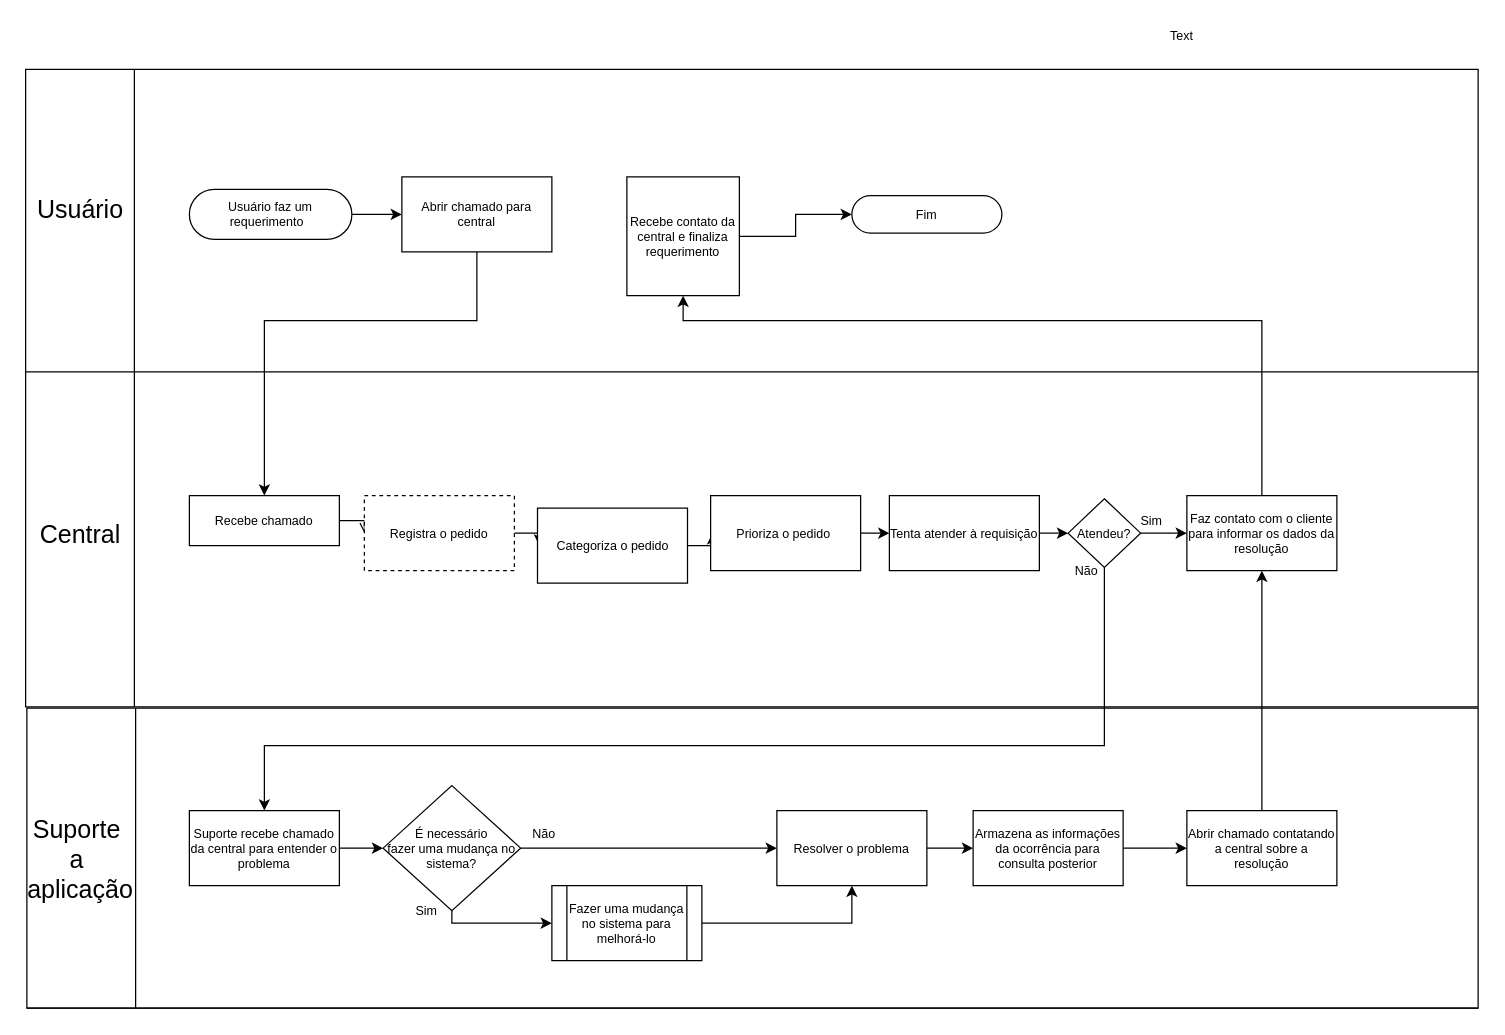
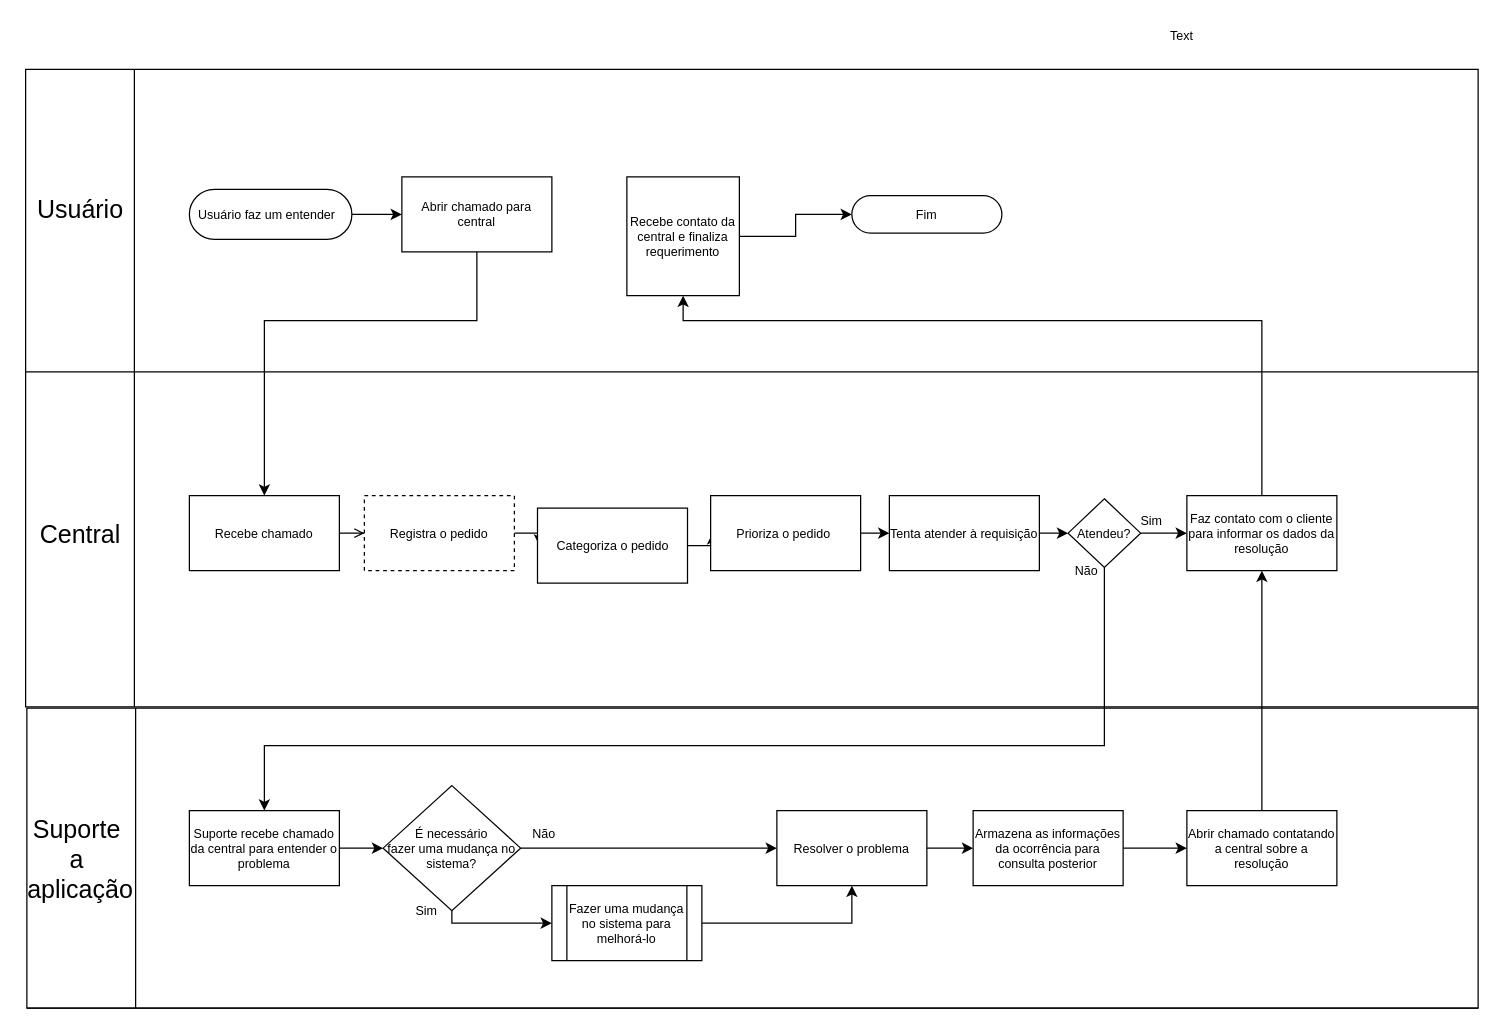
(271, 214) -> (271, 214)
(264, 521) -> (264, 533)
